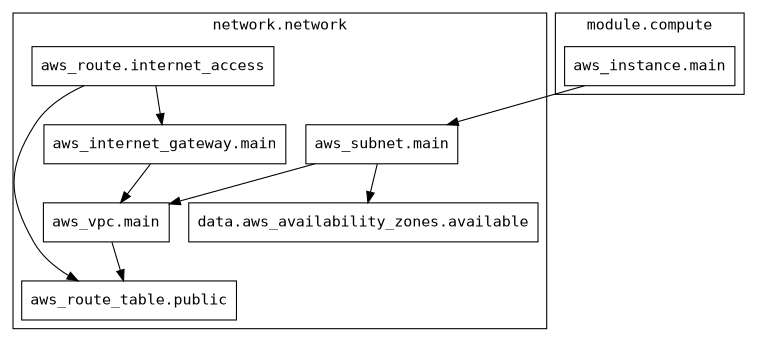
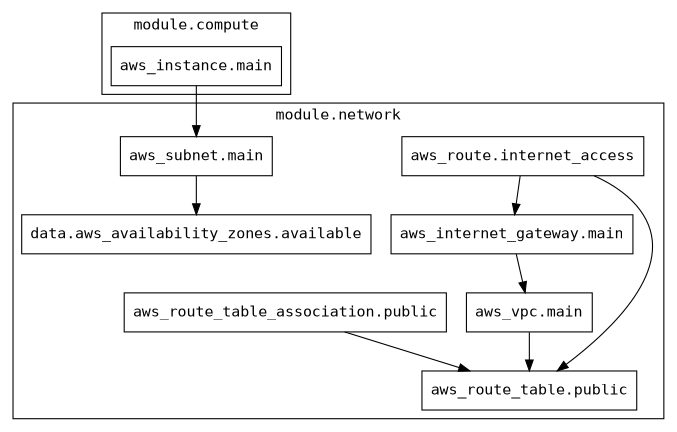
(280, 25) -> (338, 116)
(248, 182) -> none
none -> (285, 312)
